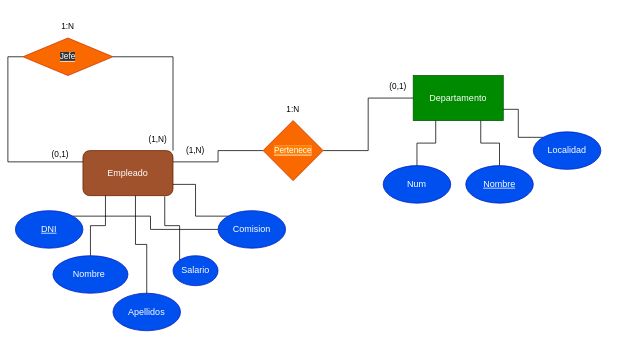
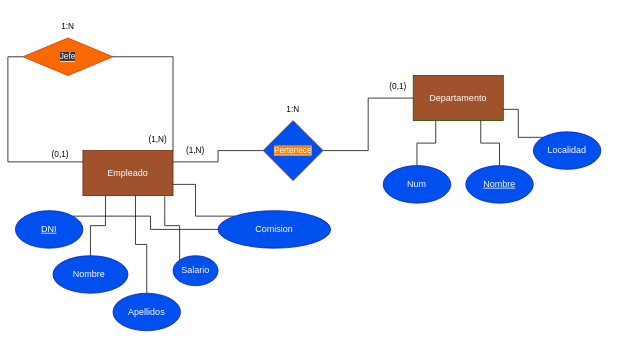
(458, 98) -> (458, 98)
(293, 150) -> (293, 150)
(128, 173) -> (128, 173)
(252, 229) -> (274, 229)
